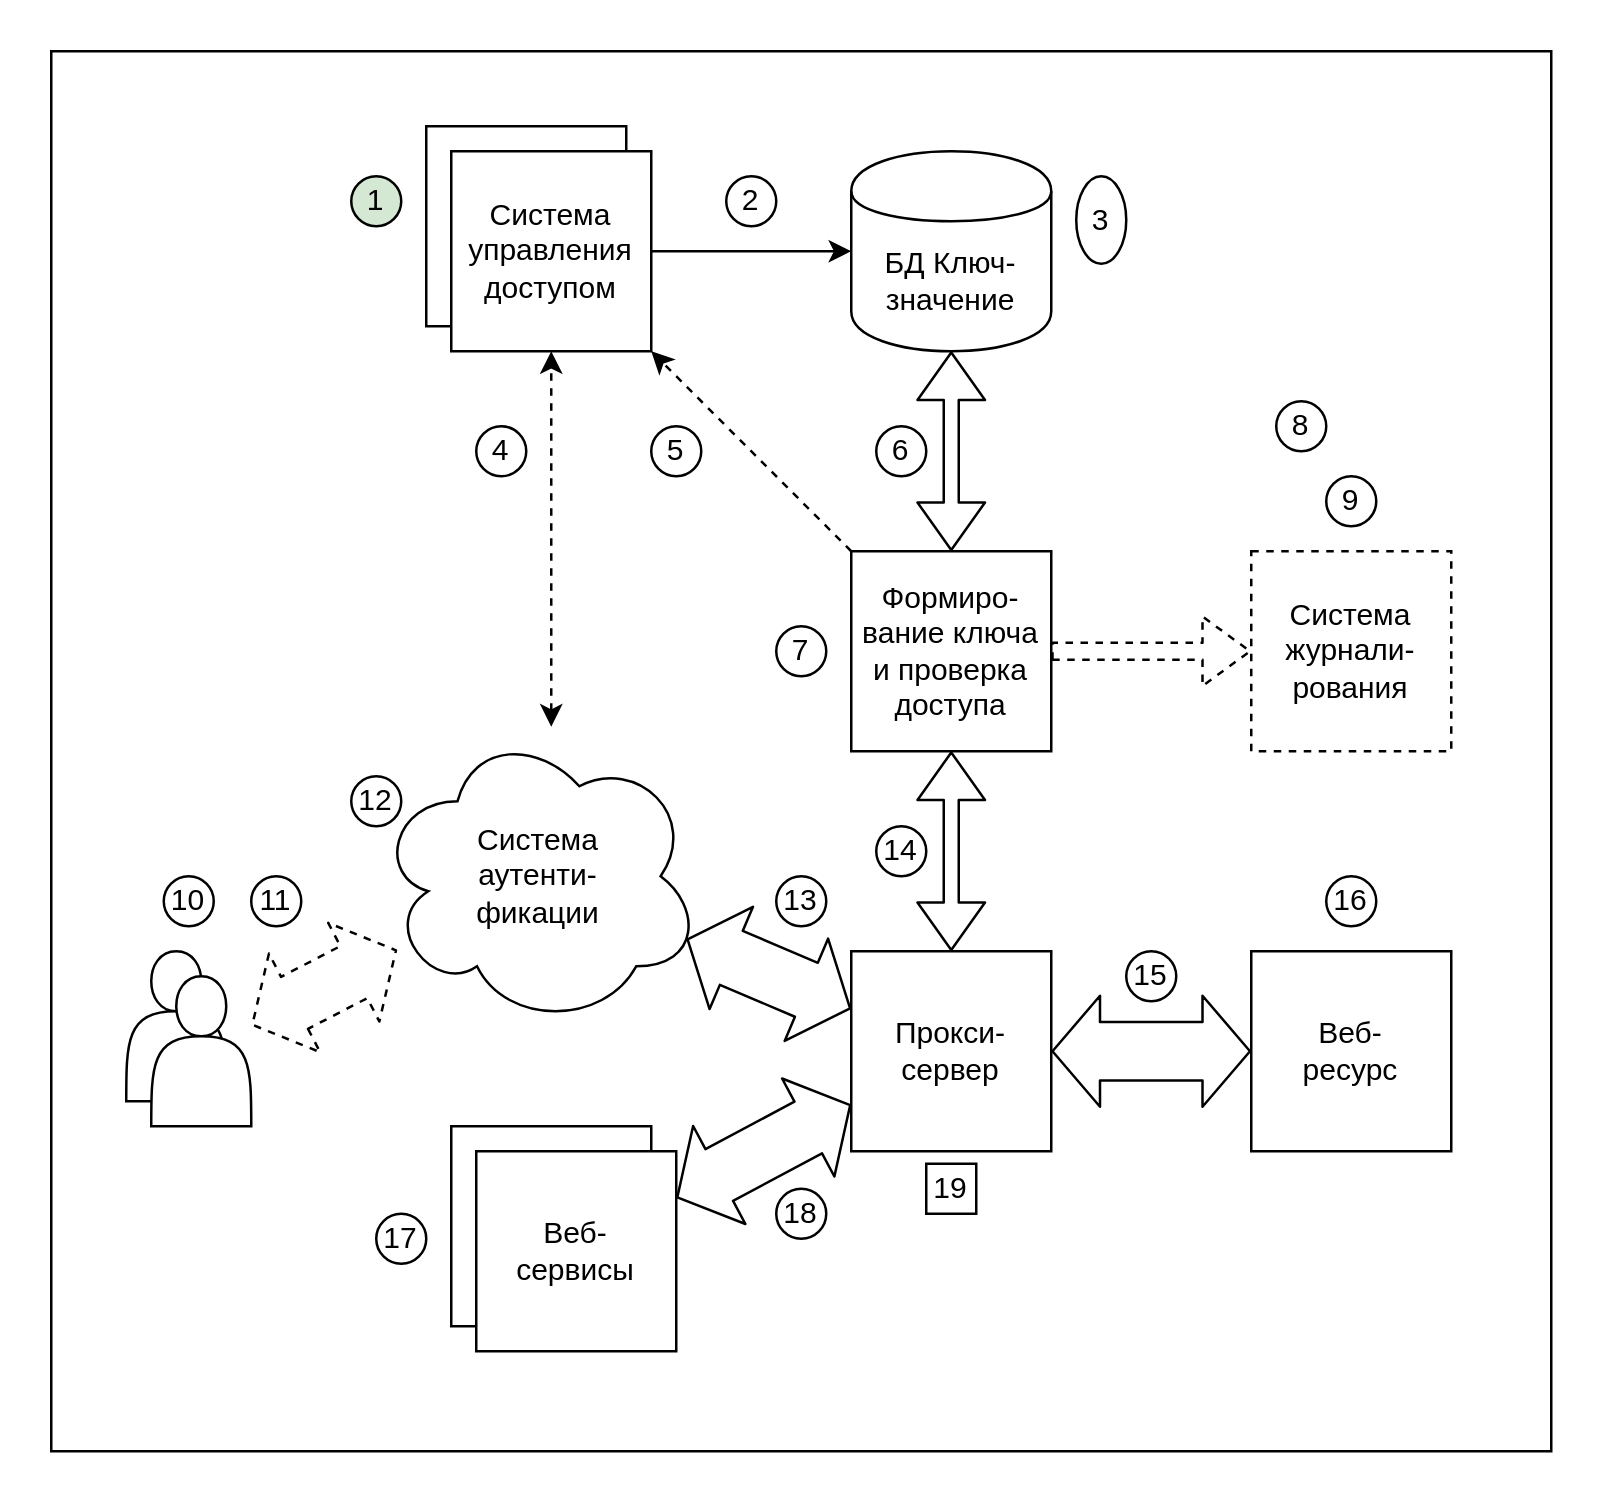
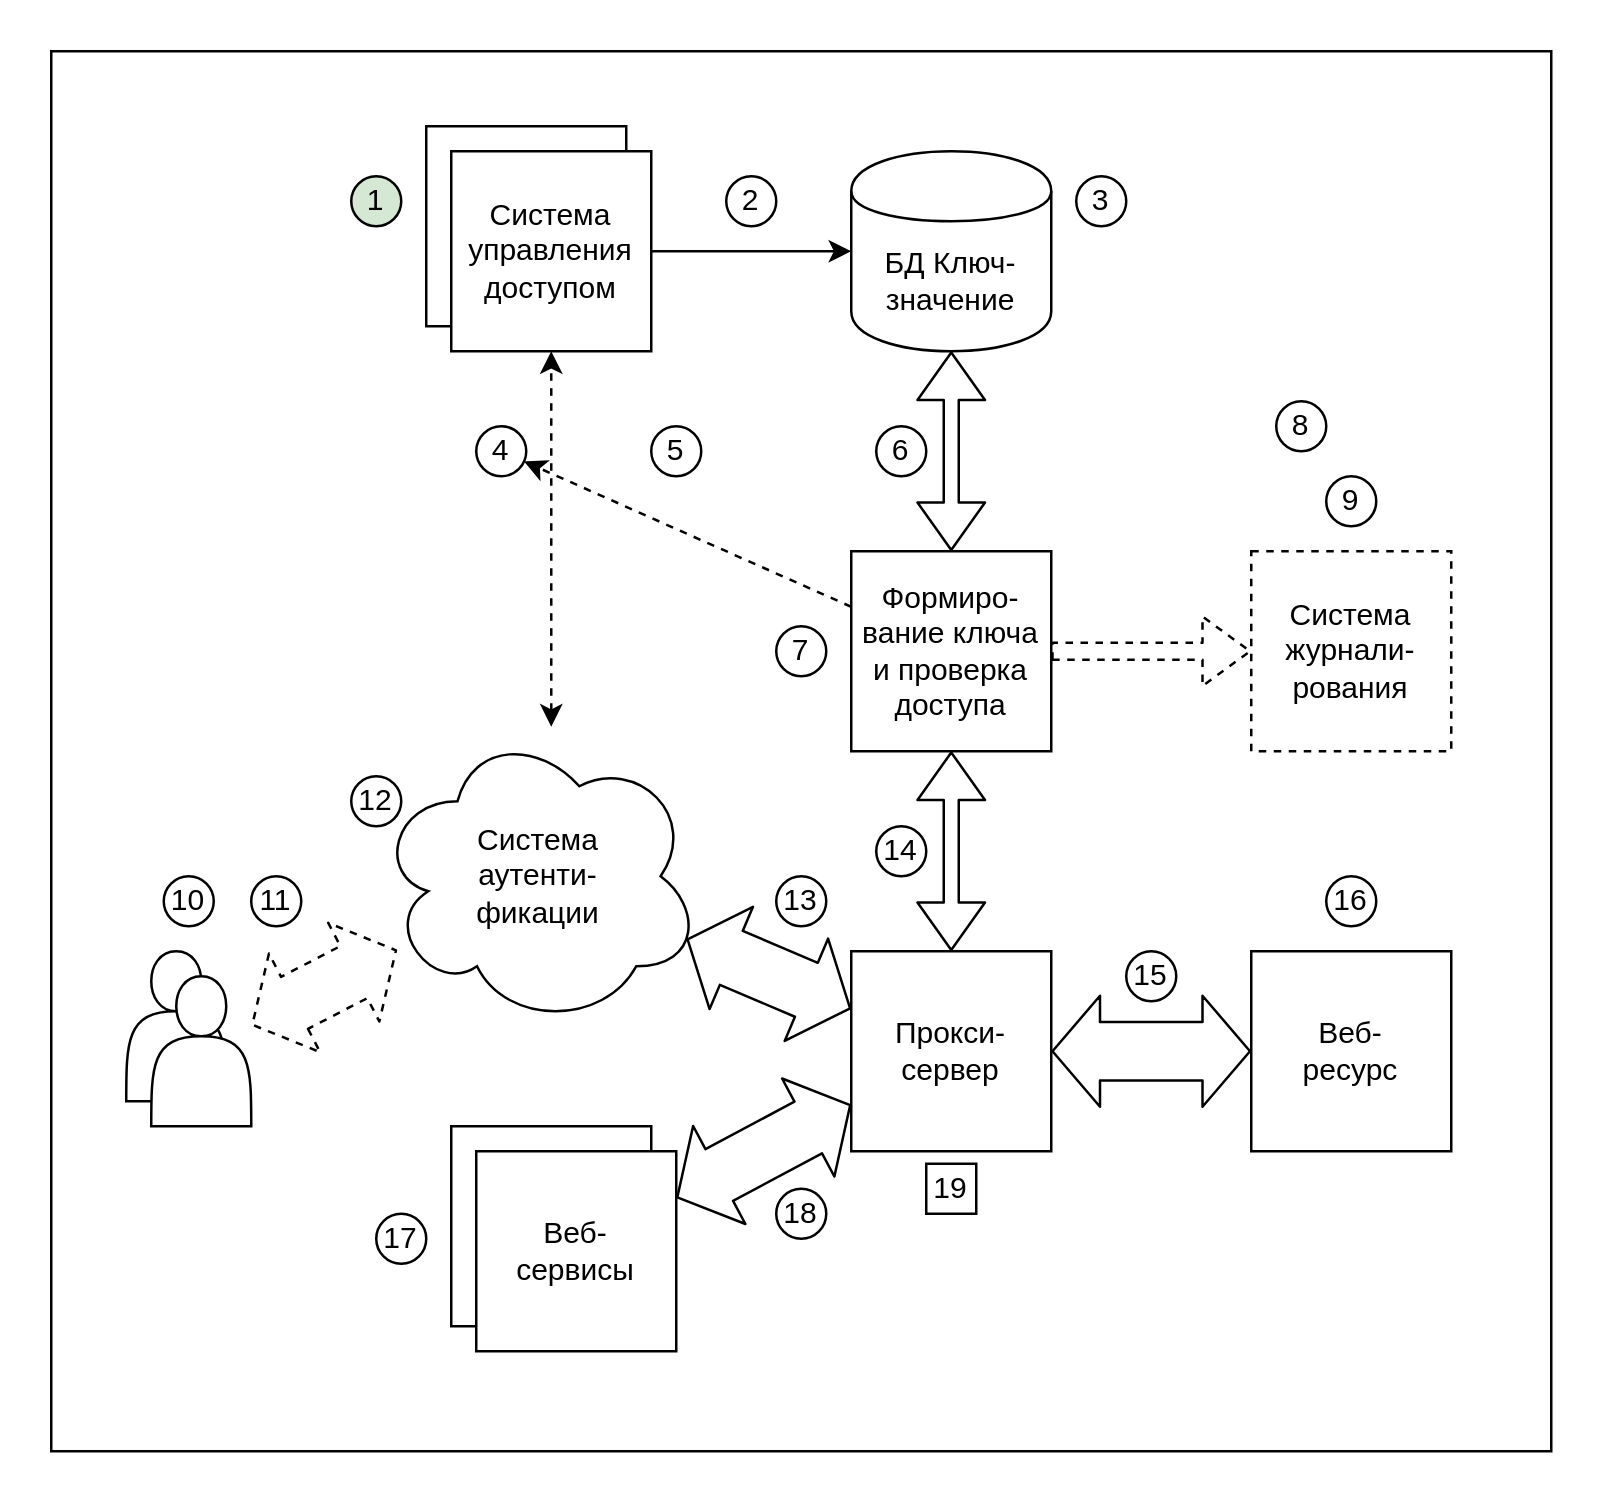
(1101, 220) -> (1101, 201)
(757, 457) -> (702, 541)
